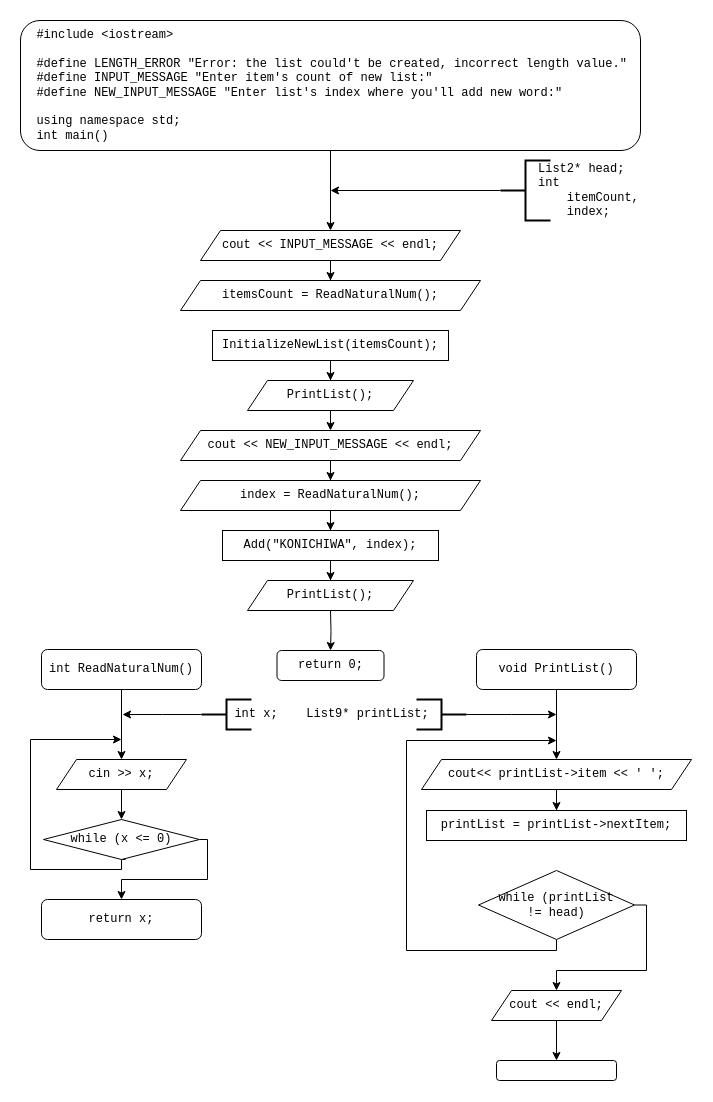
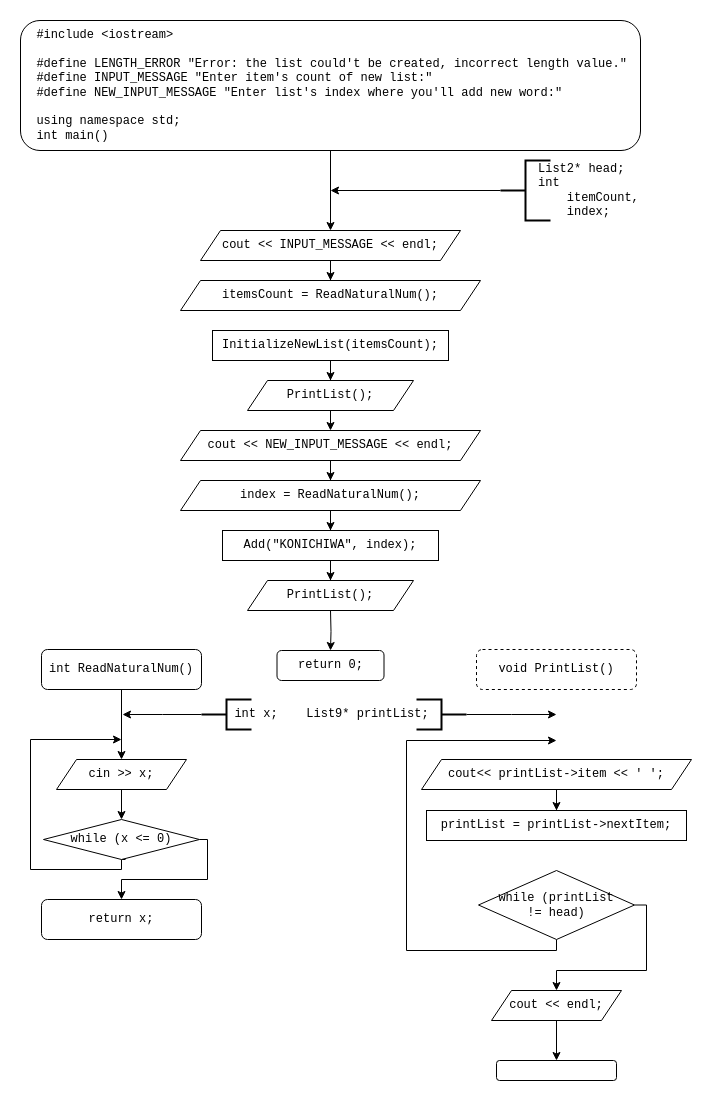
(557, 670) -> (557, 670)
(557, 721) -> none
